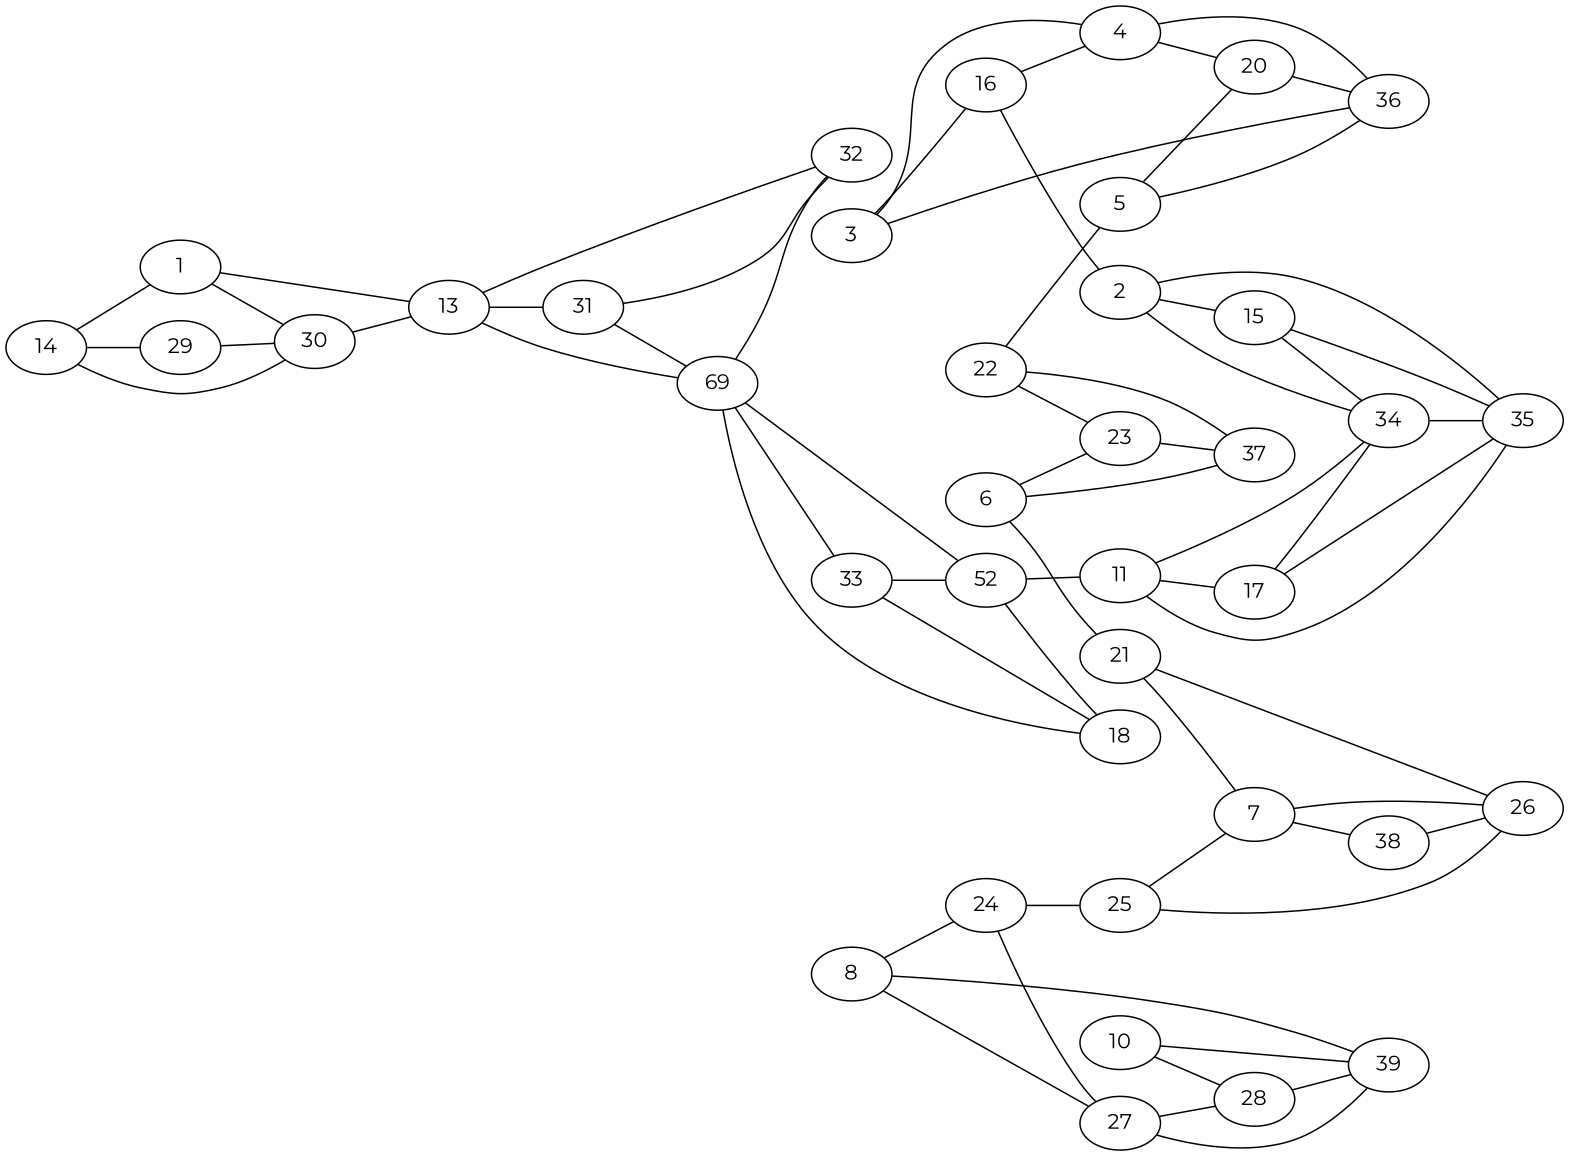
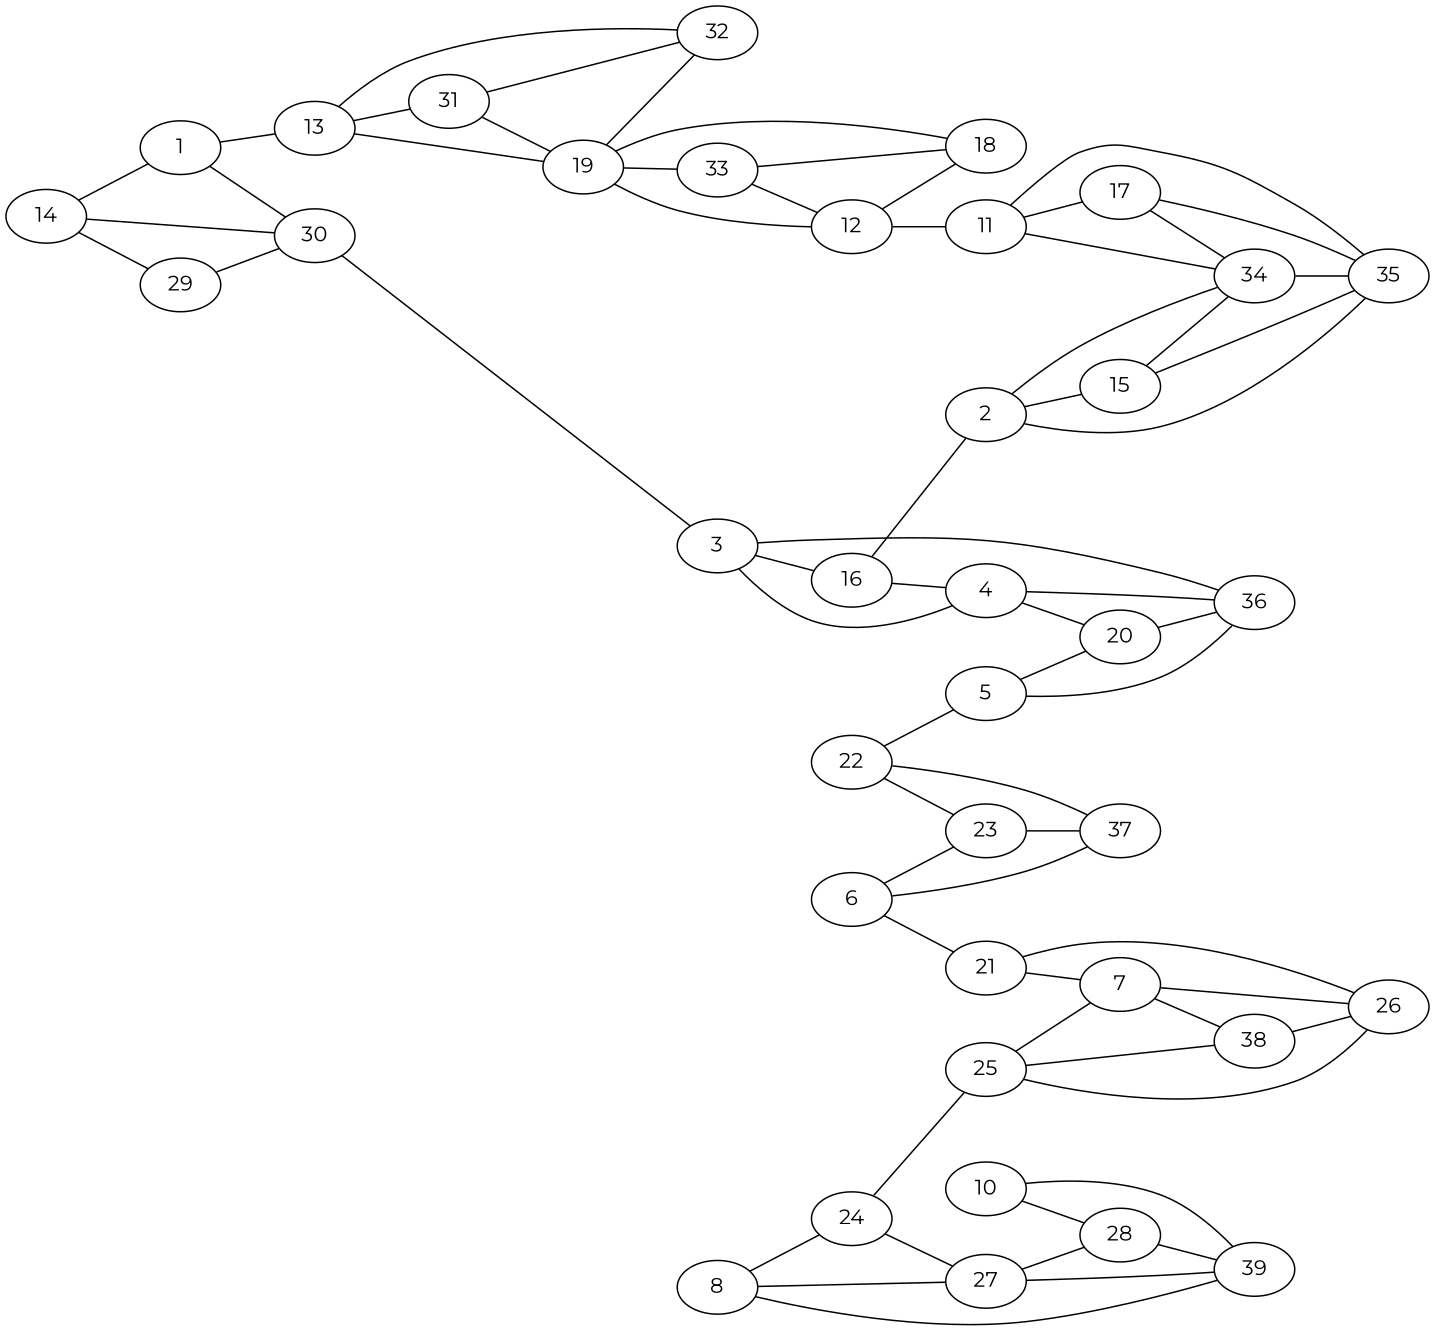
(382, 324) -> (516, 391)
(717, 383) -> (583, 167)
(986, 580) -> (852, 227)
none -> (1120, 1055)
